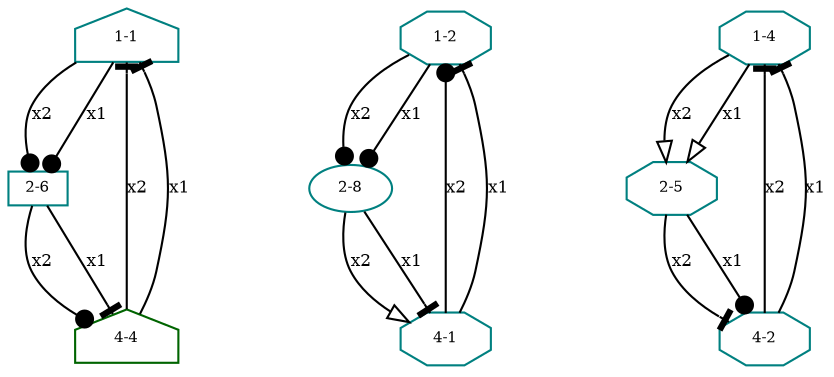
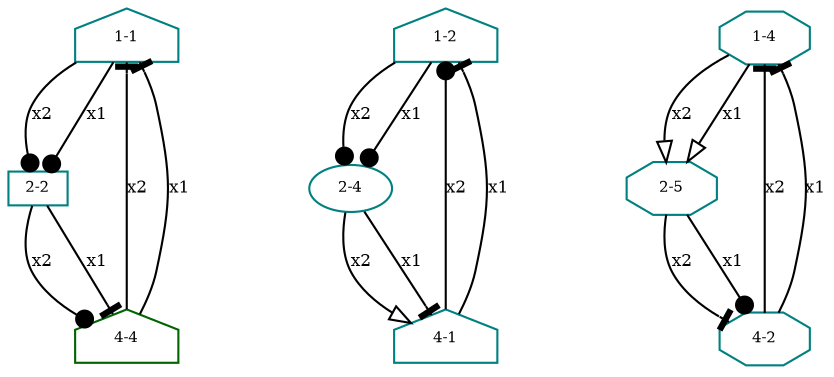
(446, 38) -> (446, 38)
(38, 188) -> (38, 188)
(351, 188) -> (351, 188)
(446, 339) -> (446, 339)
